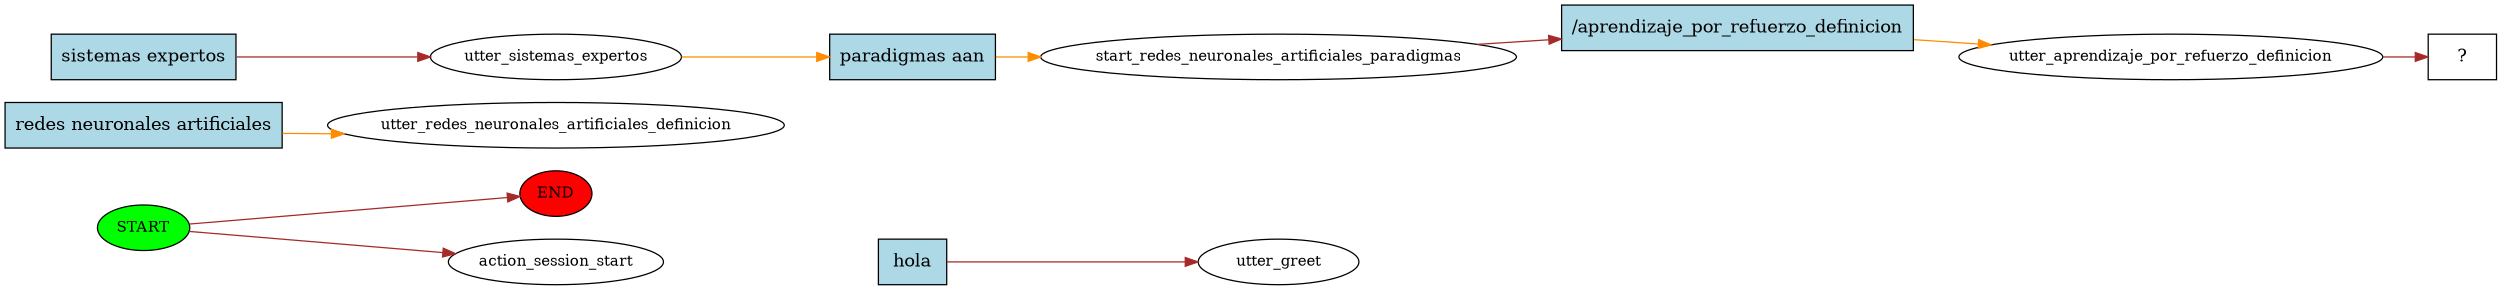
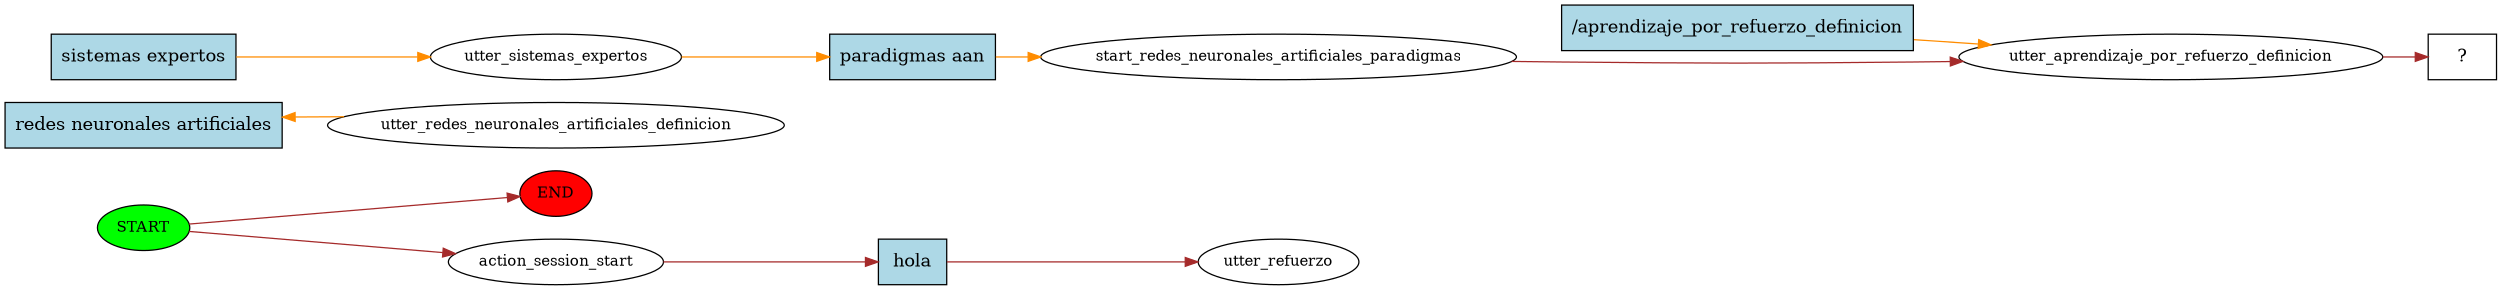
(1513, 42) -> (1731, 63)
(327, 57) -> (327, 57)
(307, 134) -> (320, 117)
none -> (764, 262)
(1279, 262) -> (1279, 262)
